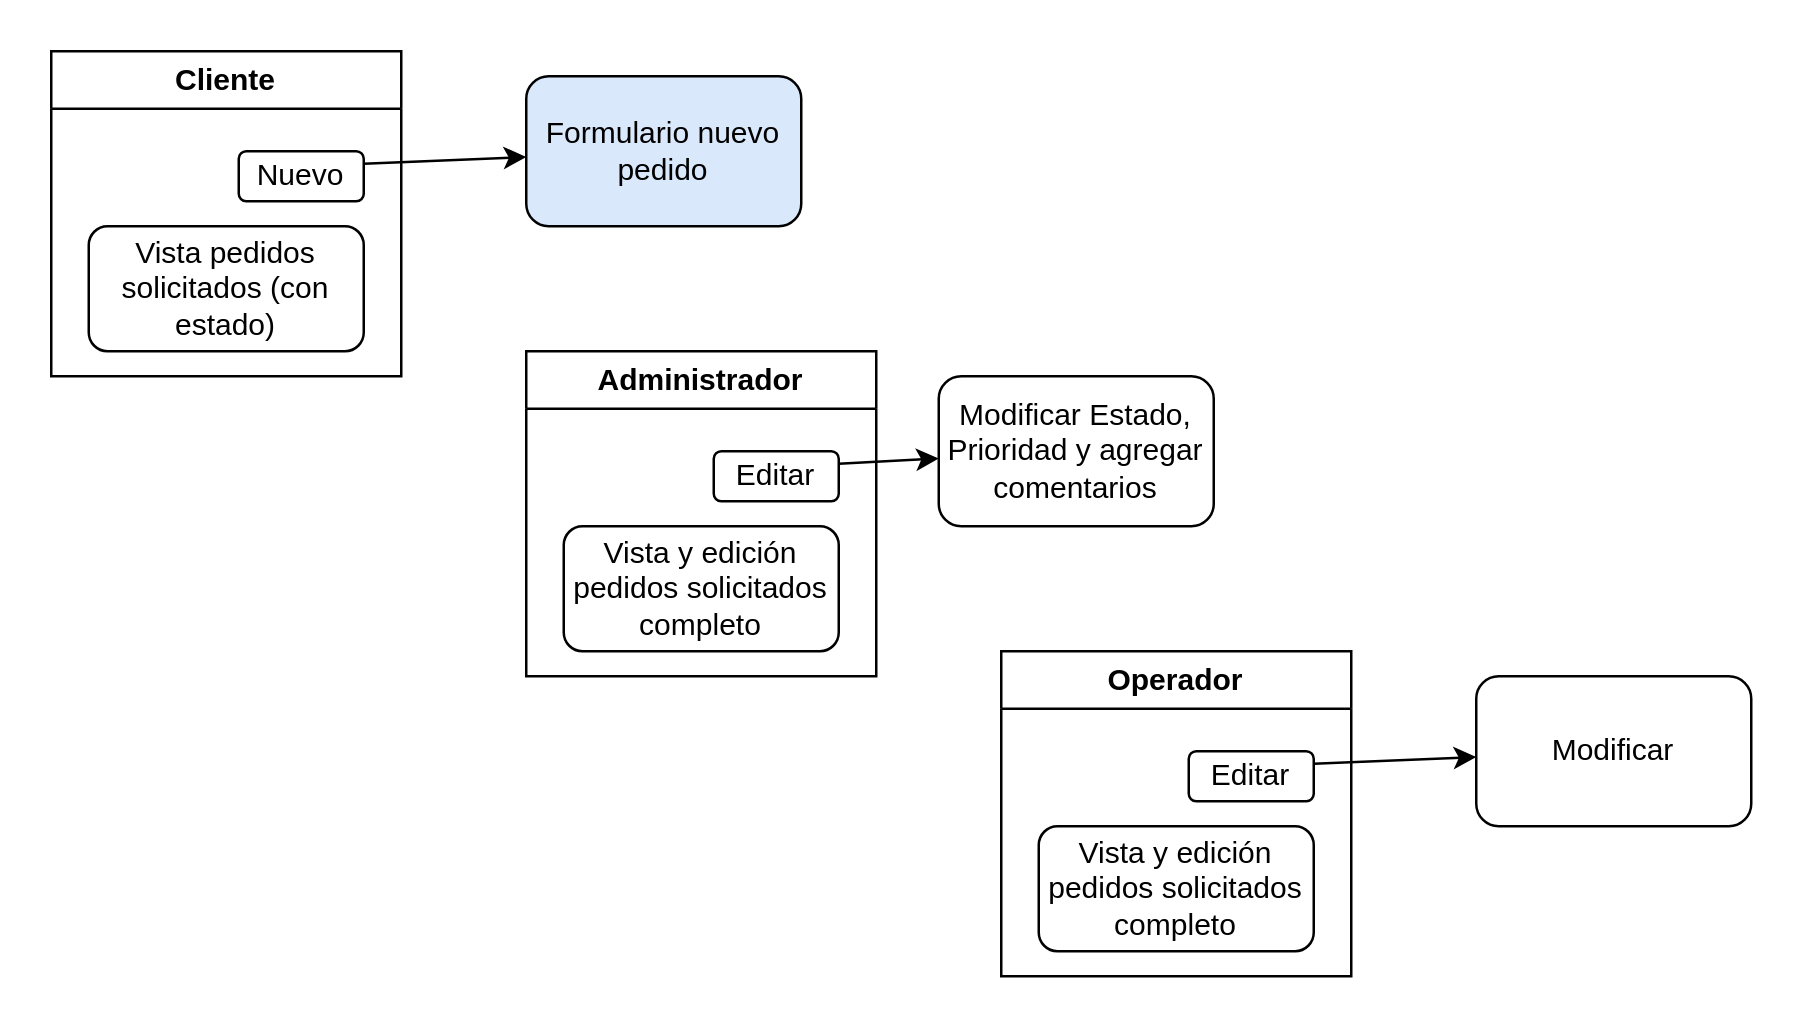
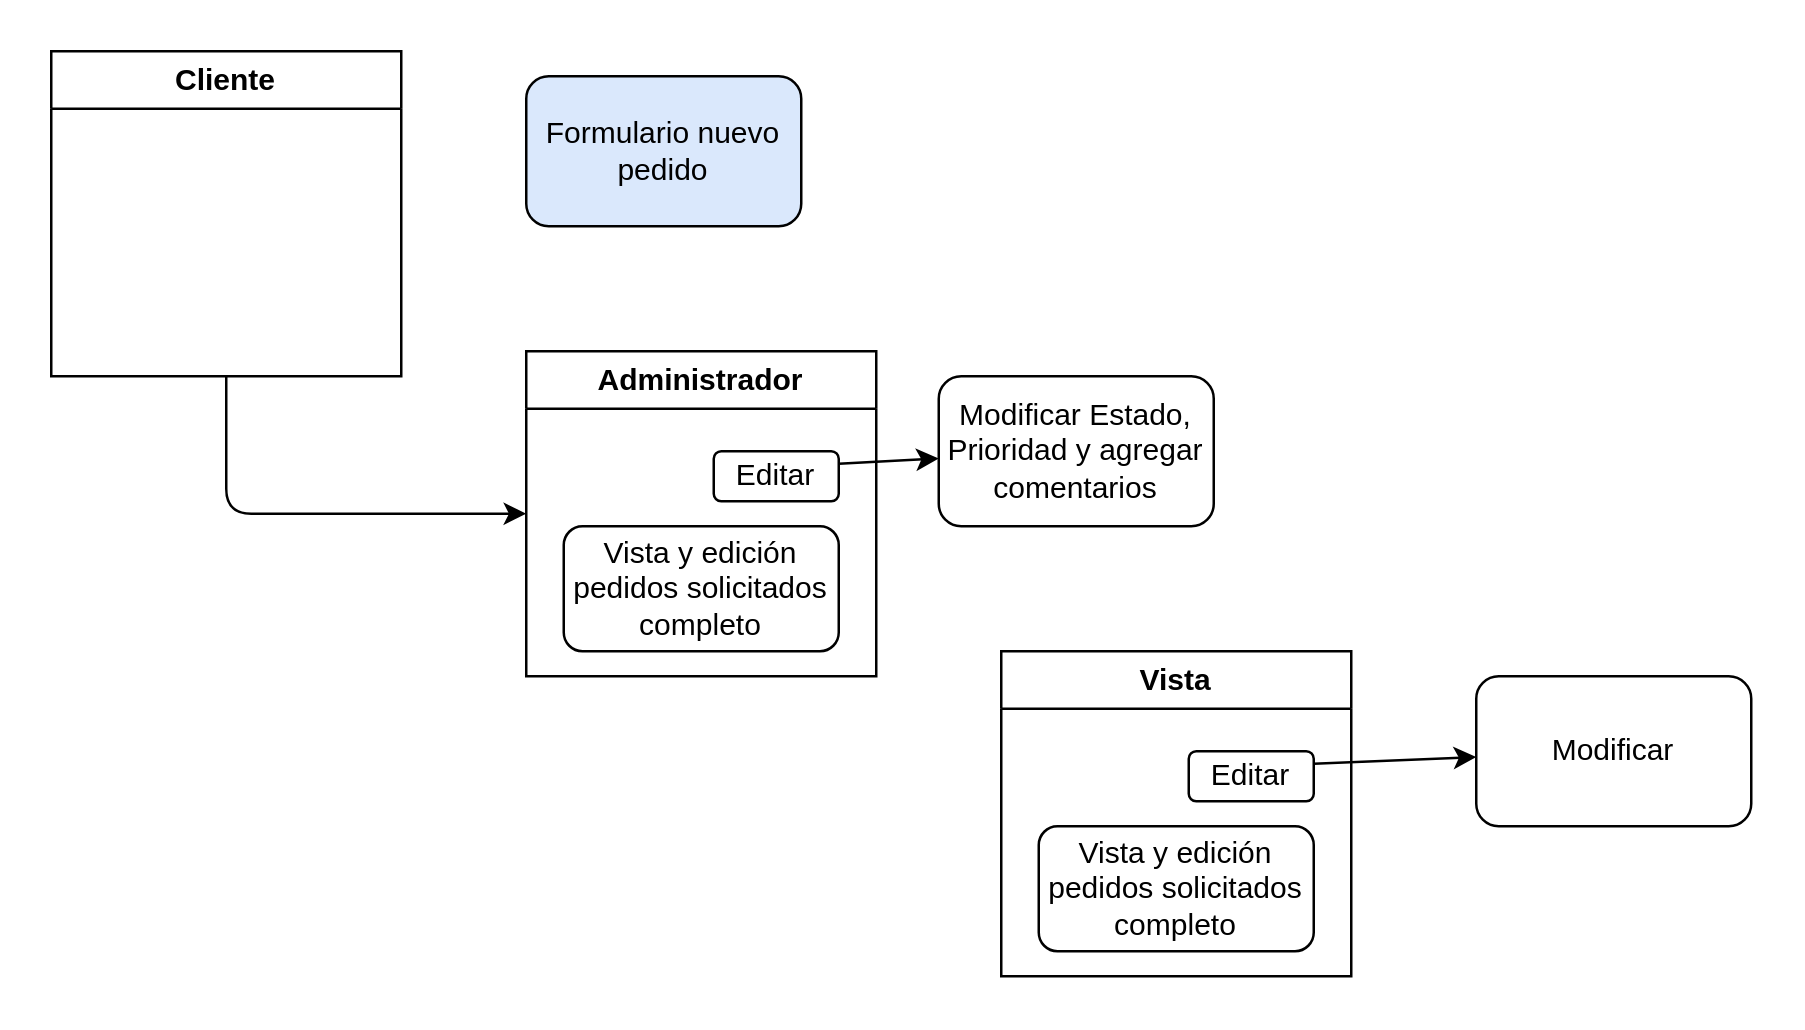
(457, 160) -> none
(301, 176) -> none
(226, 289) -> none
none -> (310, 514)
(1176, 681) -> (1176, 681)
